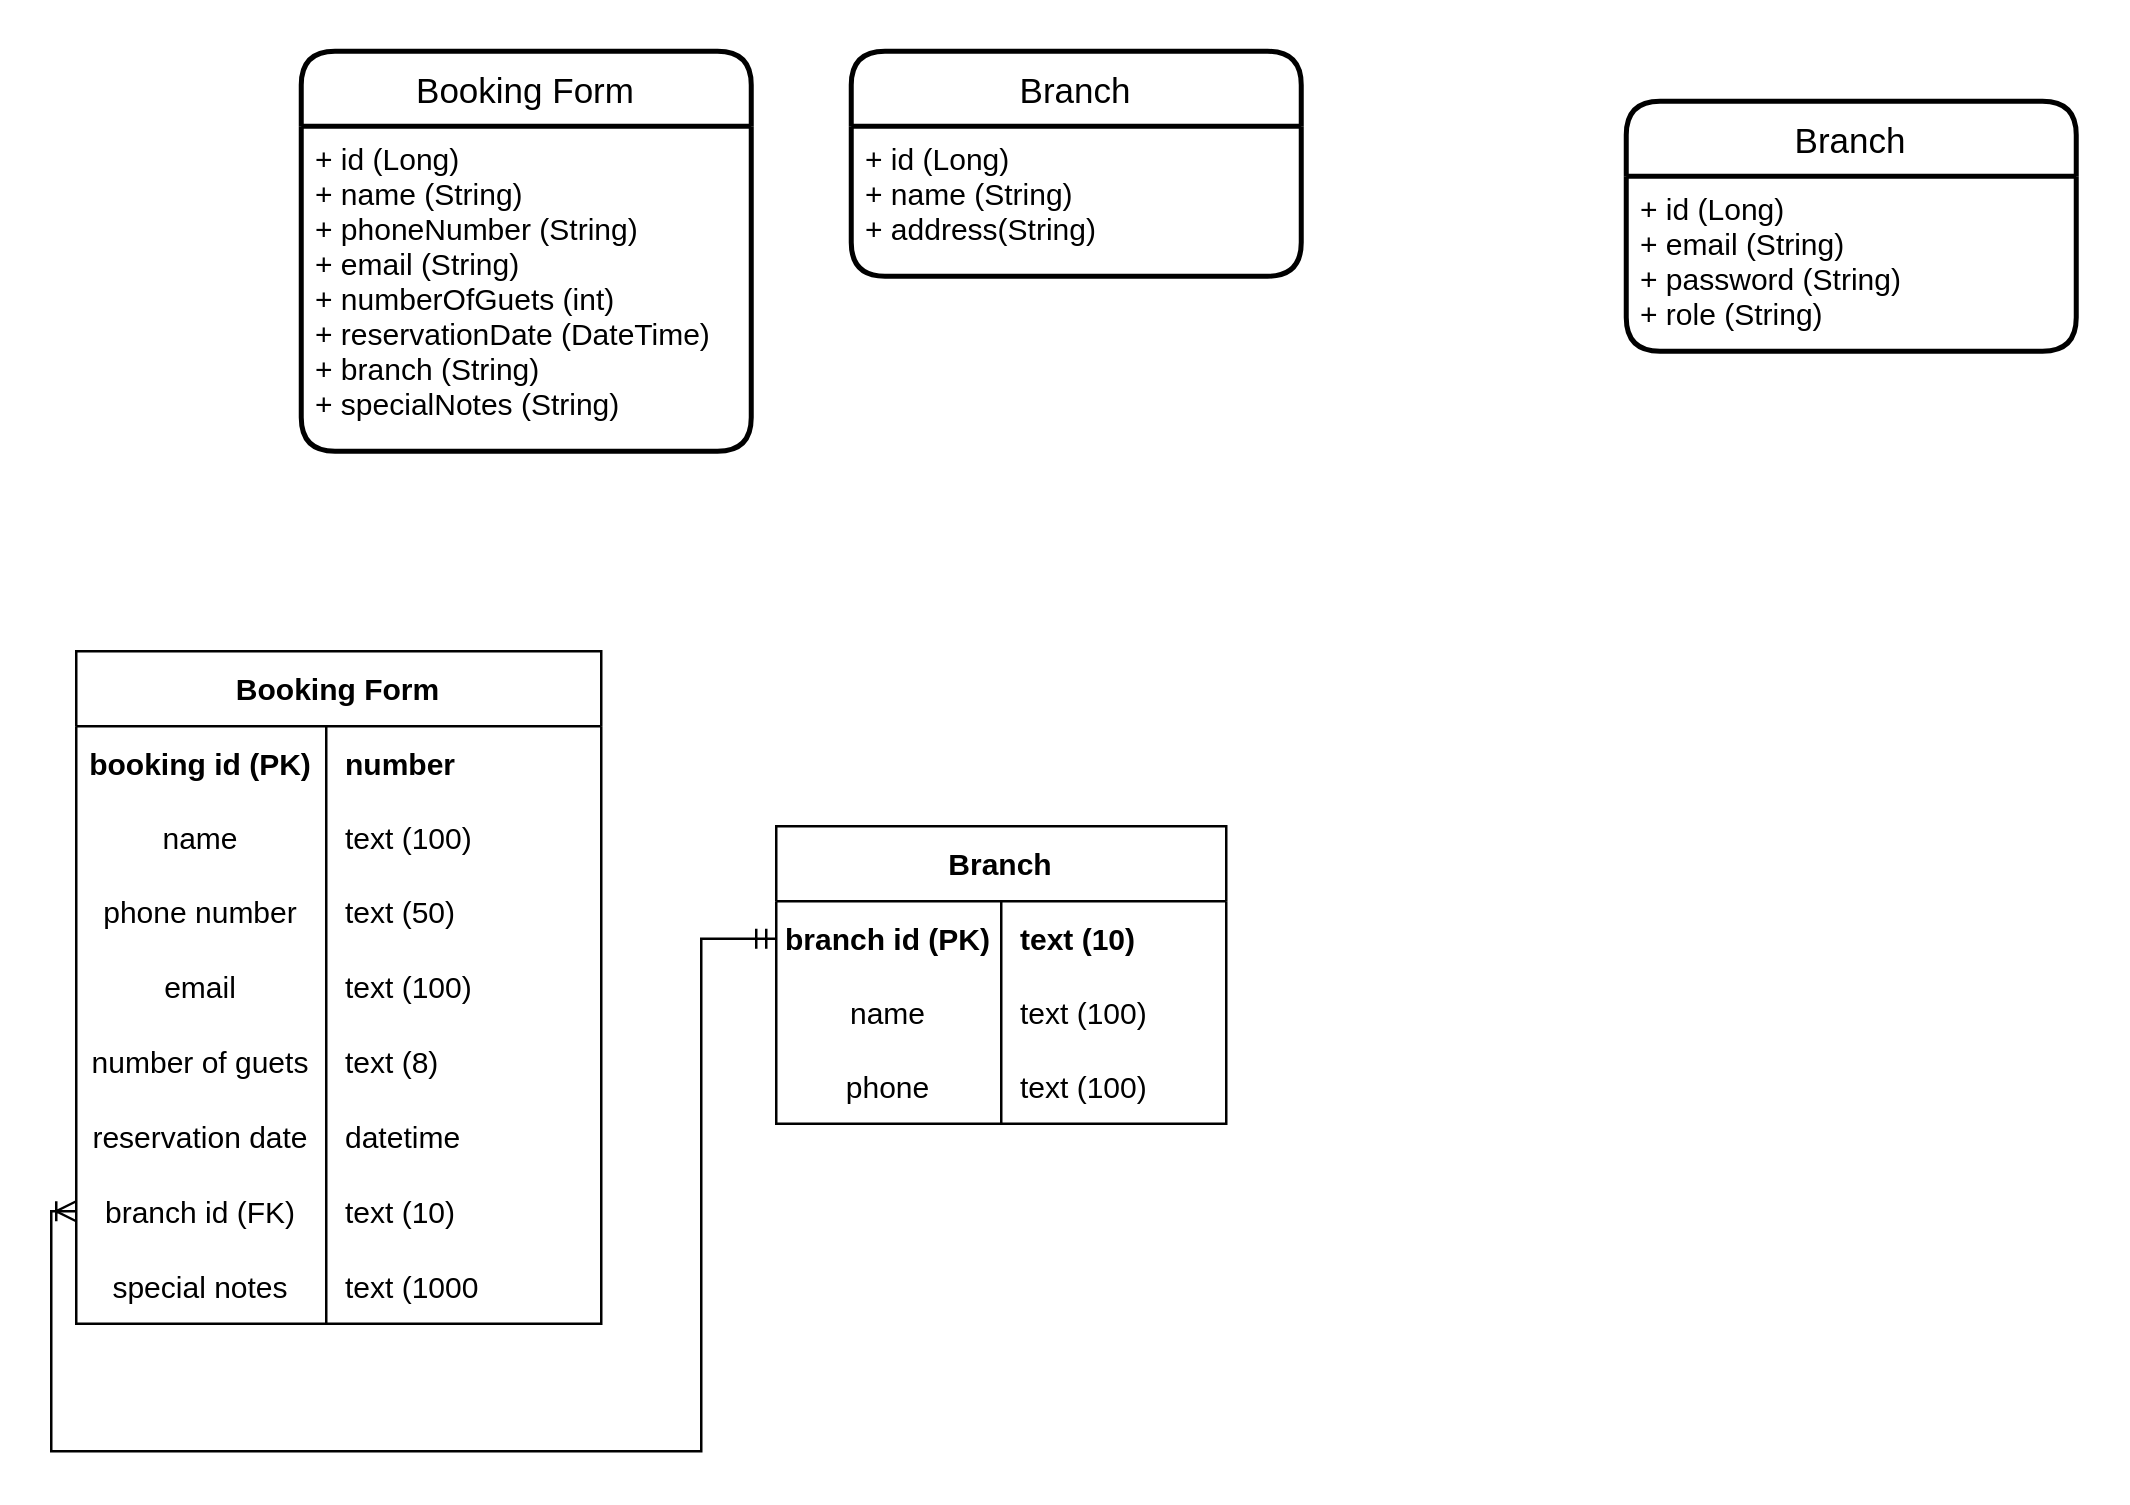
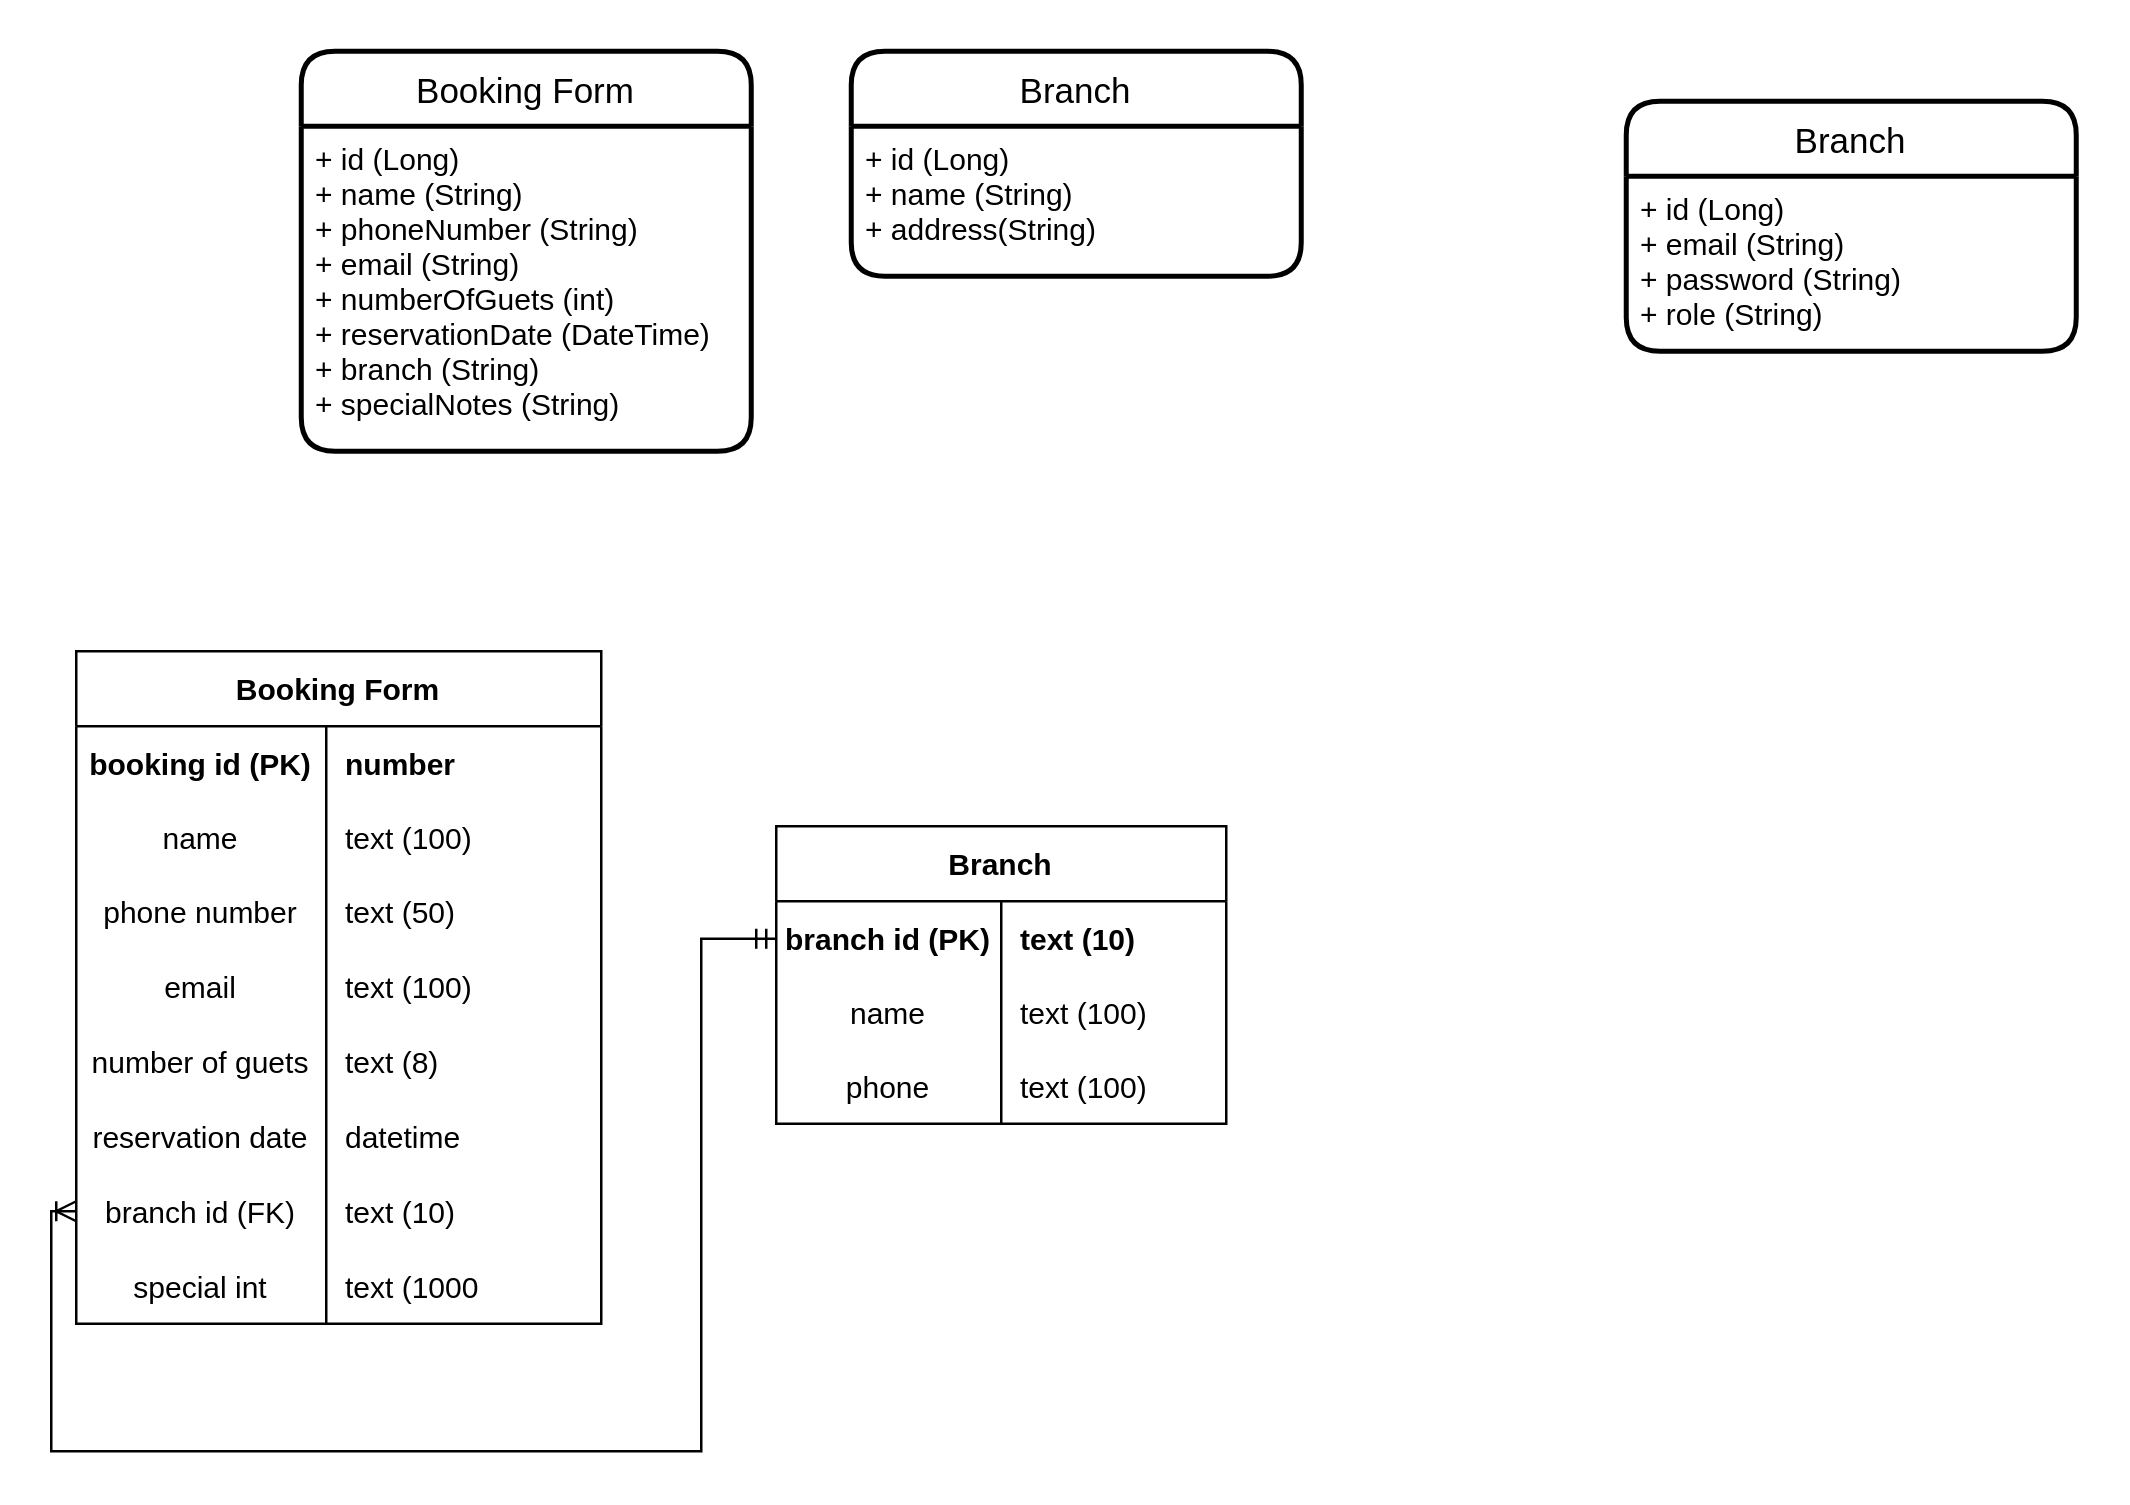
(200, 1288) -> (200, 1288)
